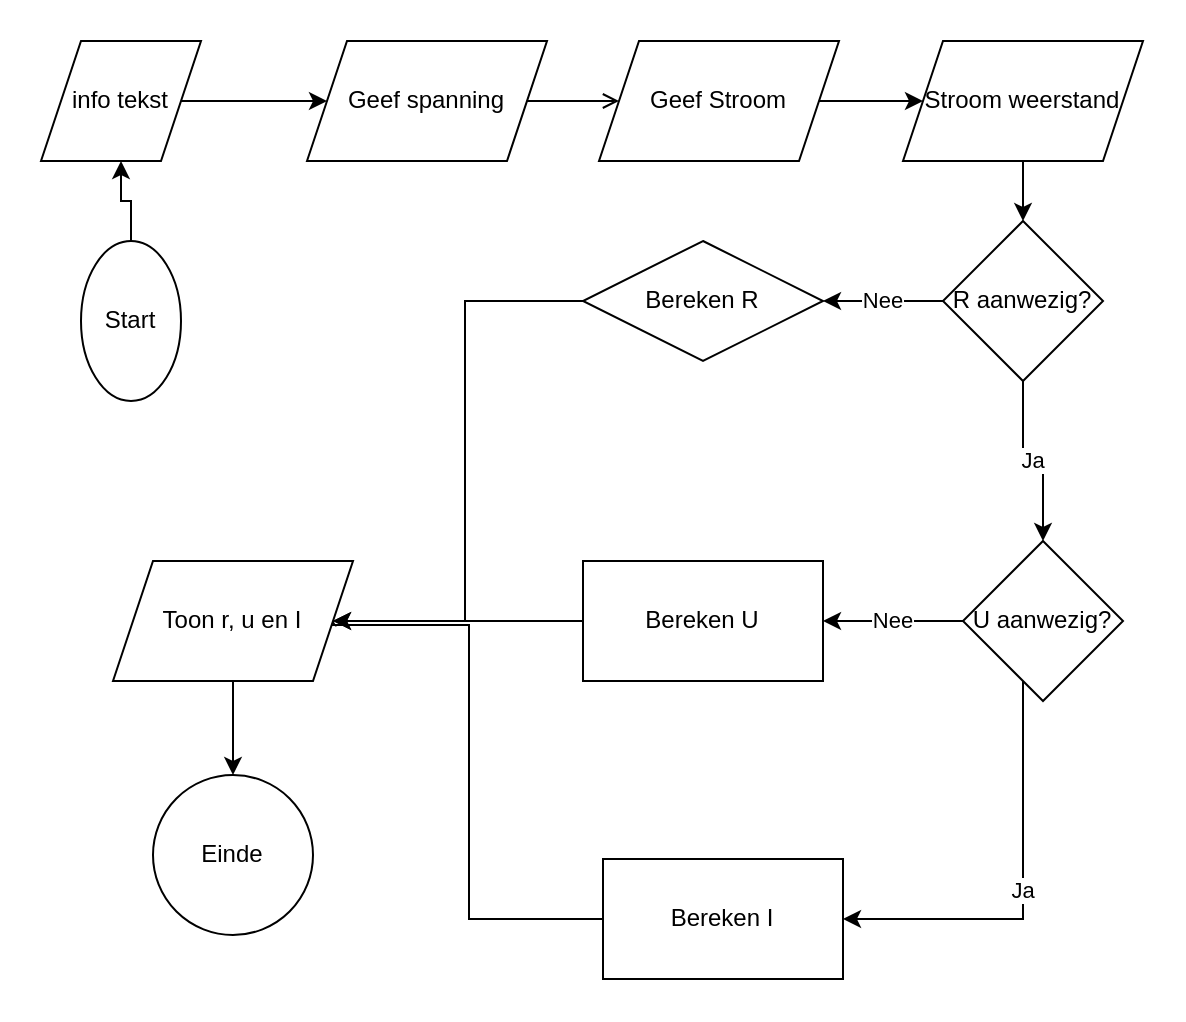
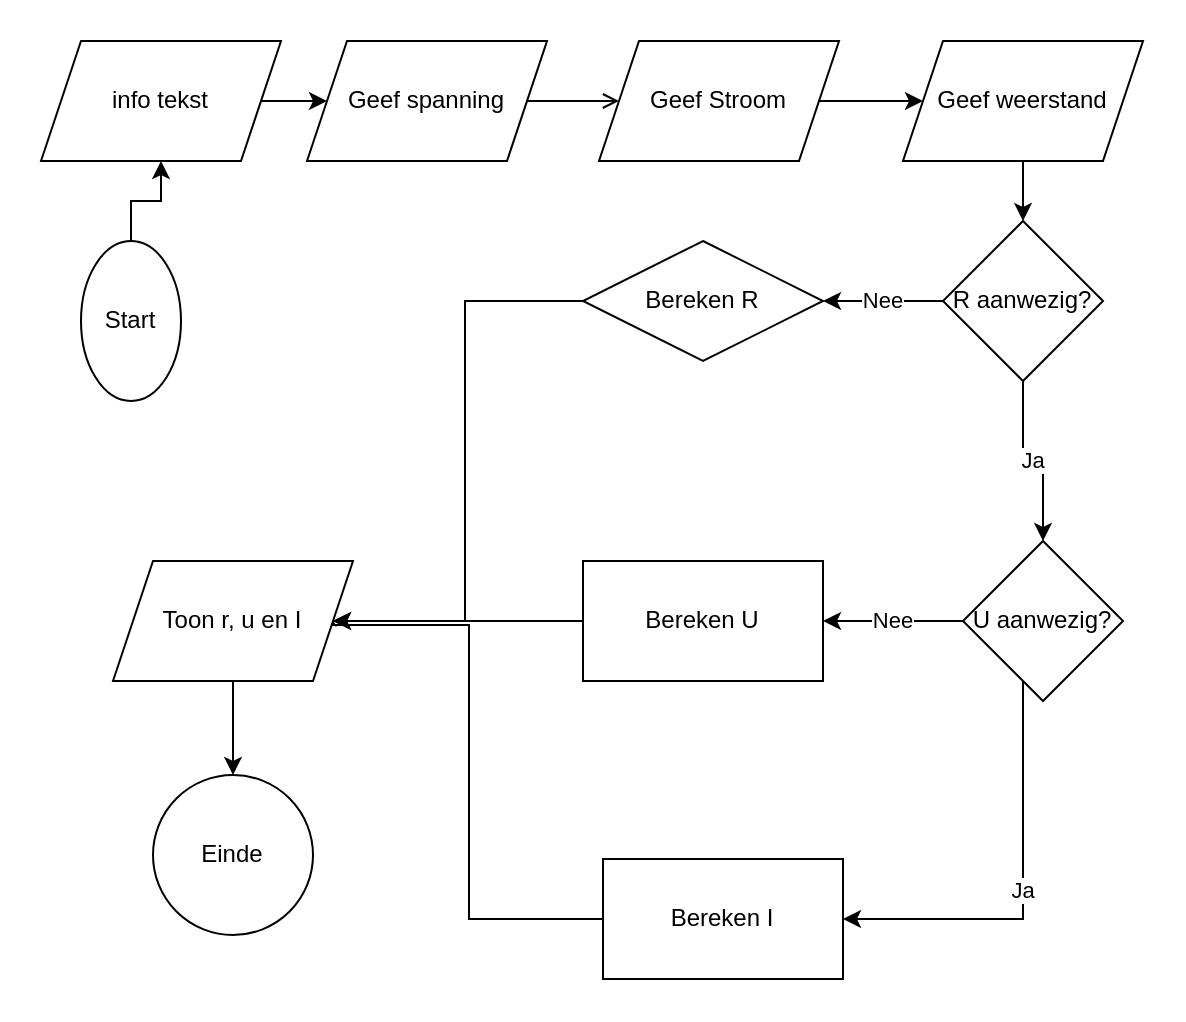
(121, 101) -> (161, 101)
(1023, 101) -> (1023, 101)
